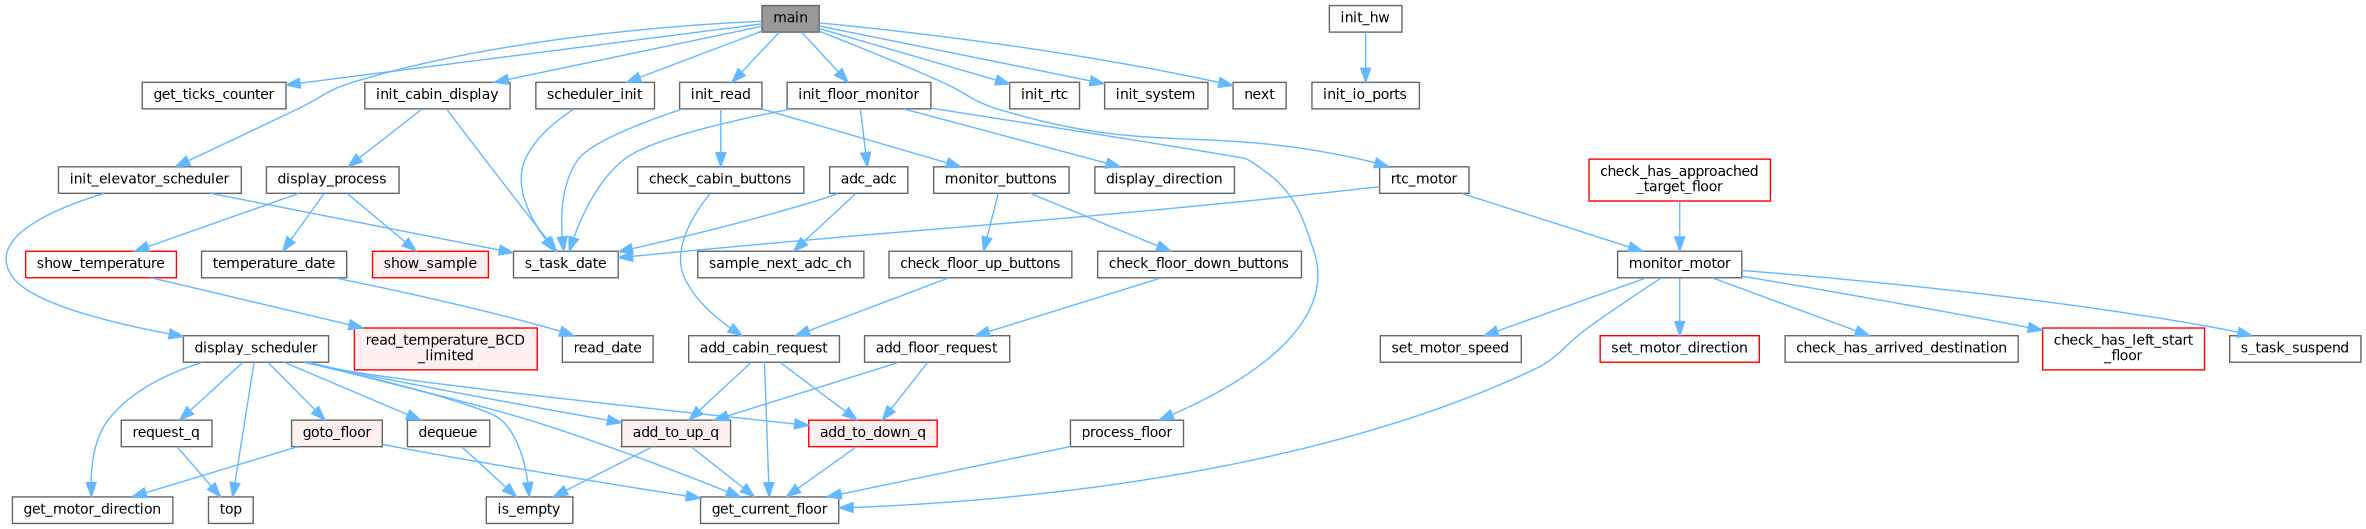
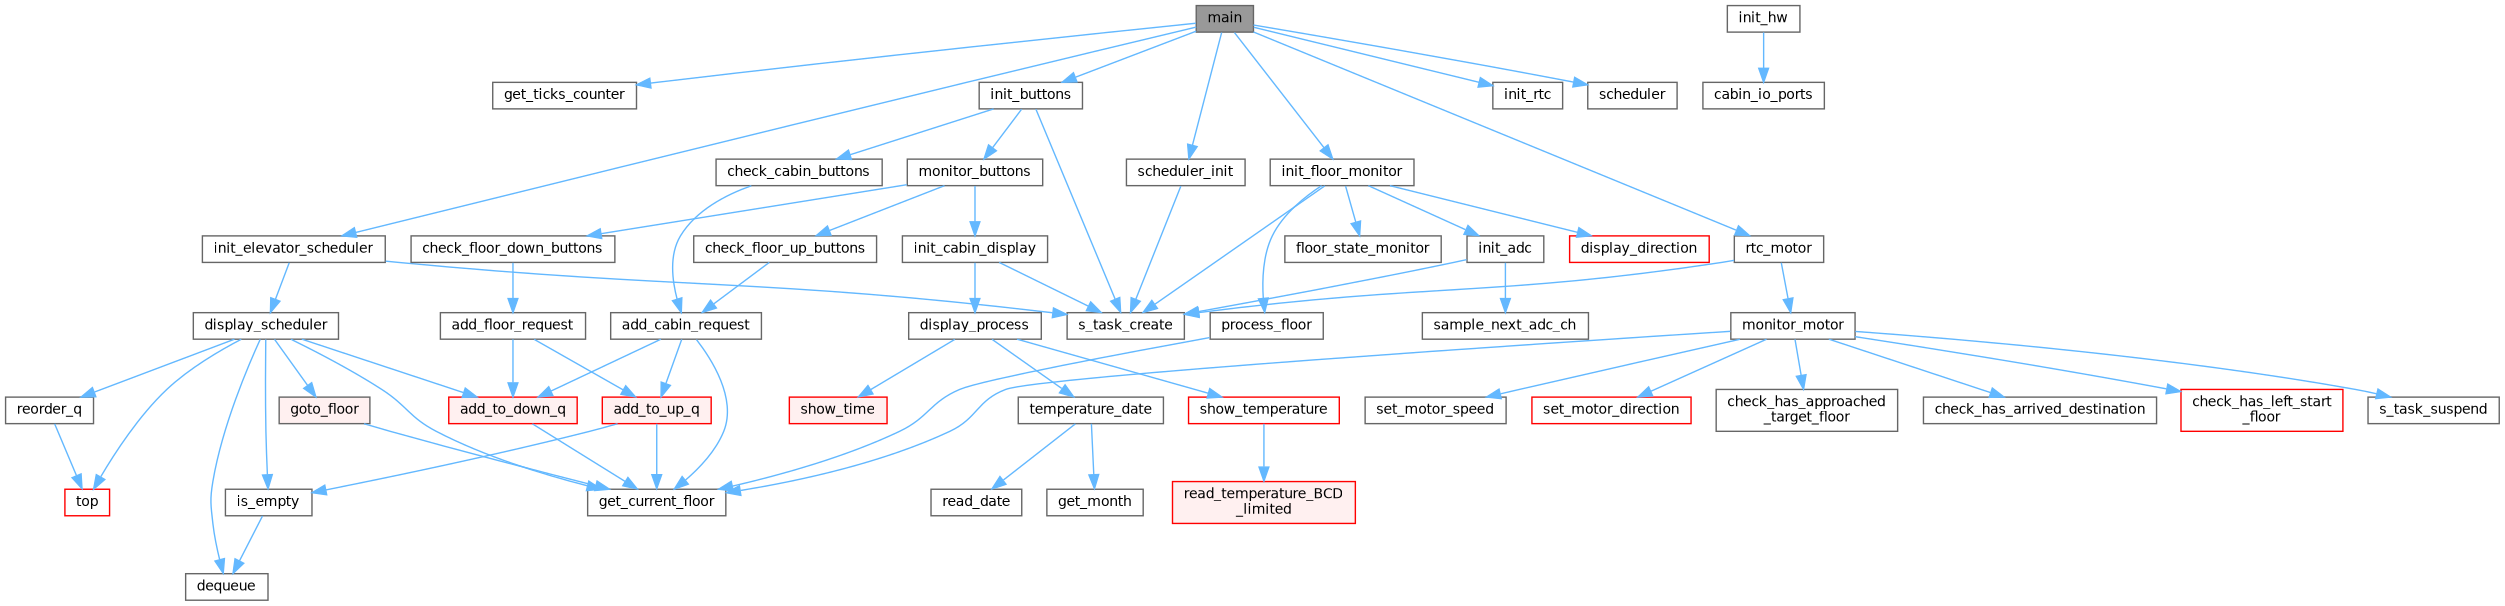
(635, 53) -> (975, 204)
(721, 96) -> (1031, 96)
(1156, 96) -> none
(1260, 96) -> (1632, 96)
(1366, 96) -> (1764, 96)
(869, 180) -> (1505, 249)
(1165, 180) -> (1639, 249)
(1680, 180) -> (1807, 410)
(1680, 219) -> (1798, 357)
none -> (1363, 249)
(430, 265) -> (838, 410)
(566, 265) -> (1126, 326)
(487, 398) -> none
(167, 433) -> (50, 410)
(676, 433) -> (657, 410)
(490, 473) -> (251, 538)
none -> (1095, 502)
(93, 510) -> none
(231, 510) -> (87, 502)
